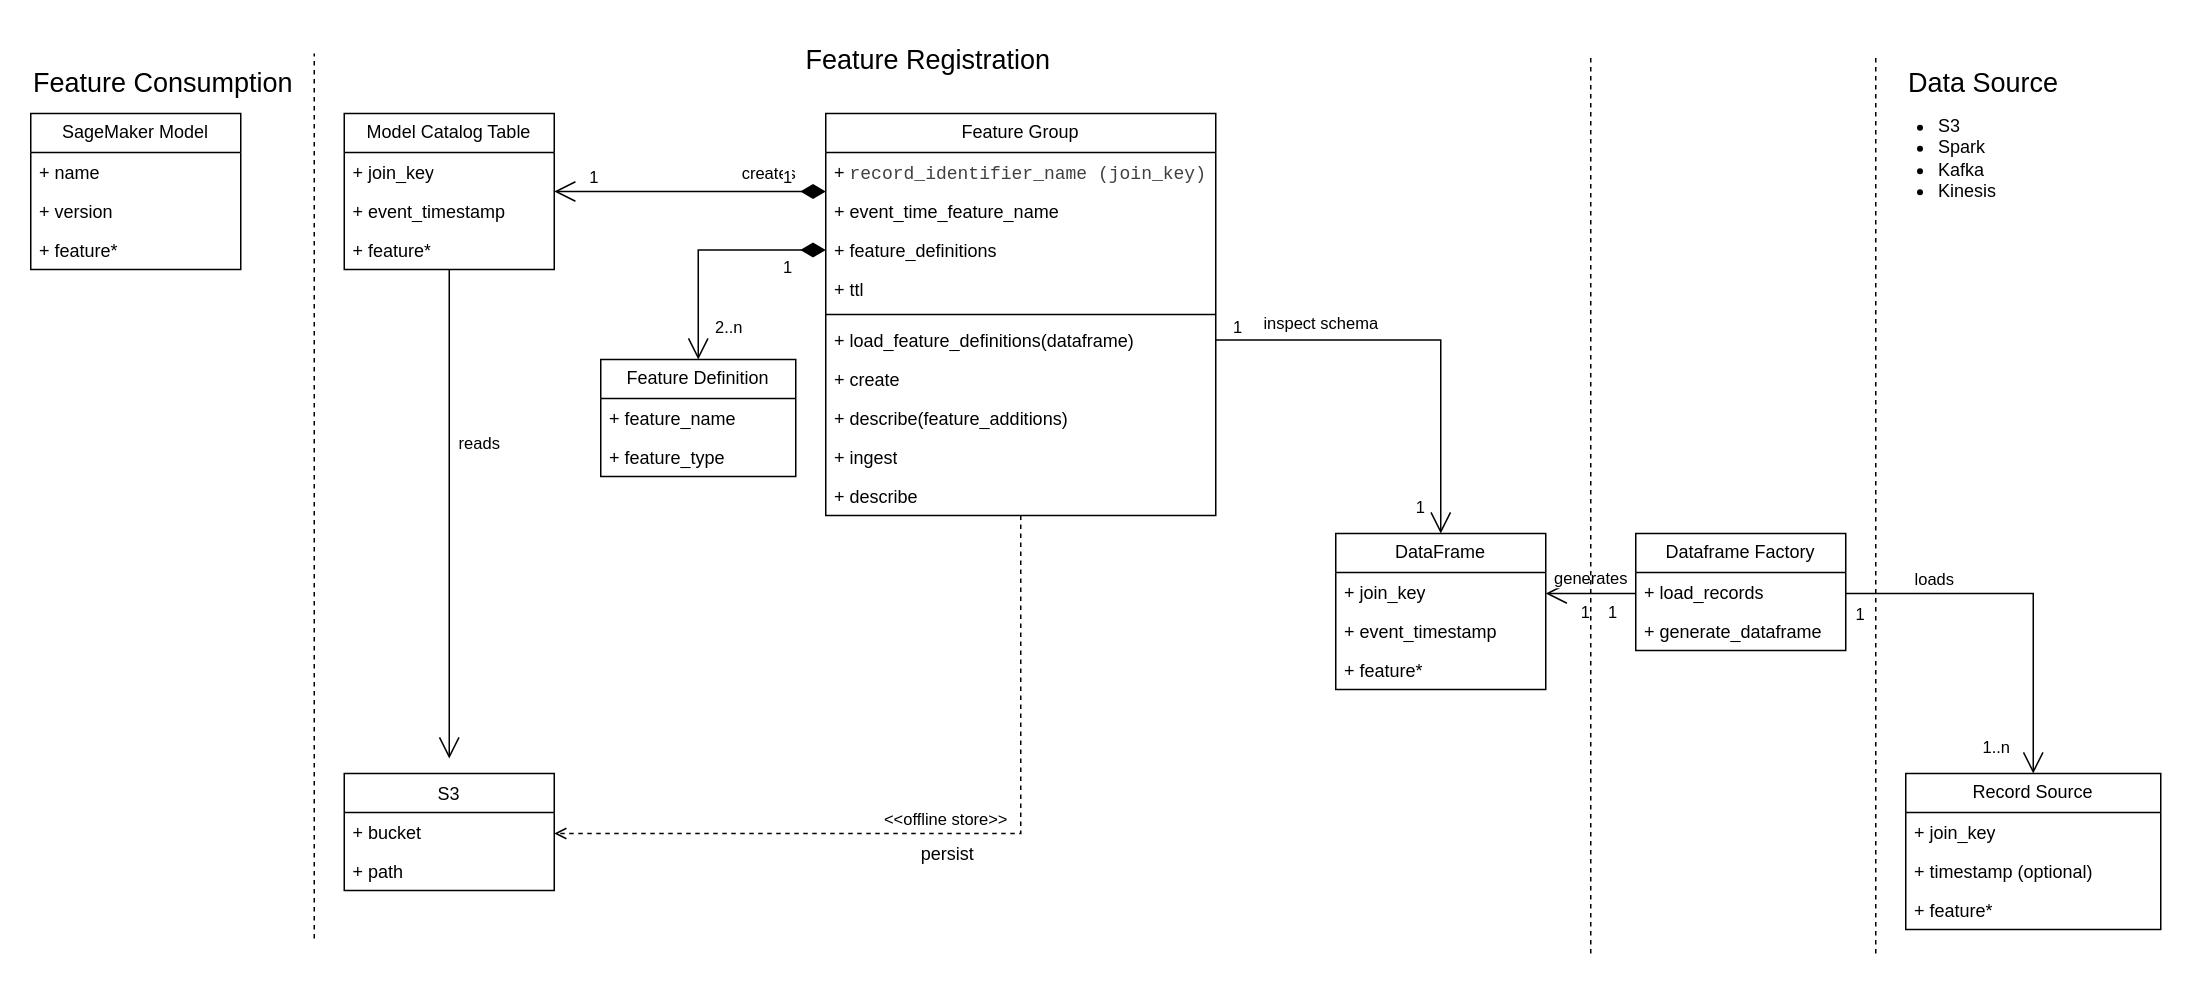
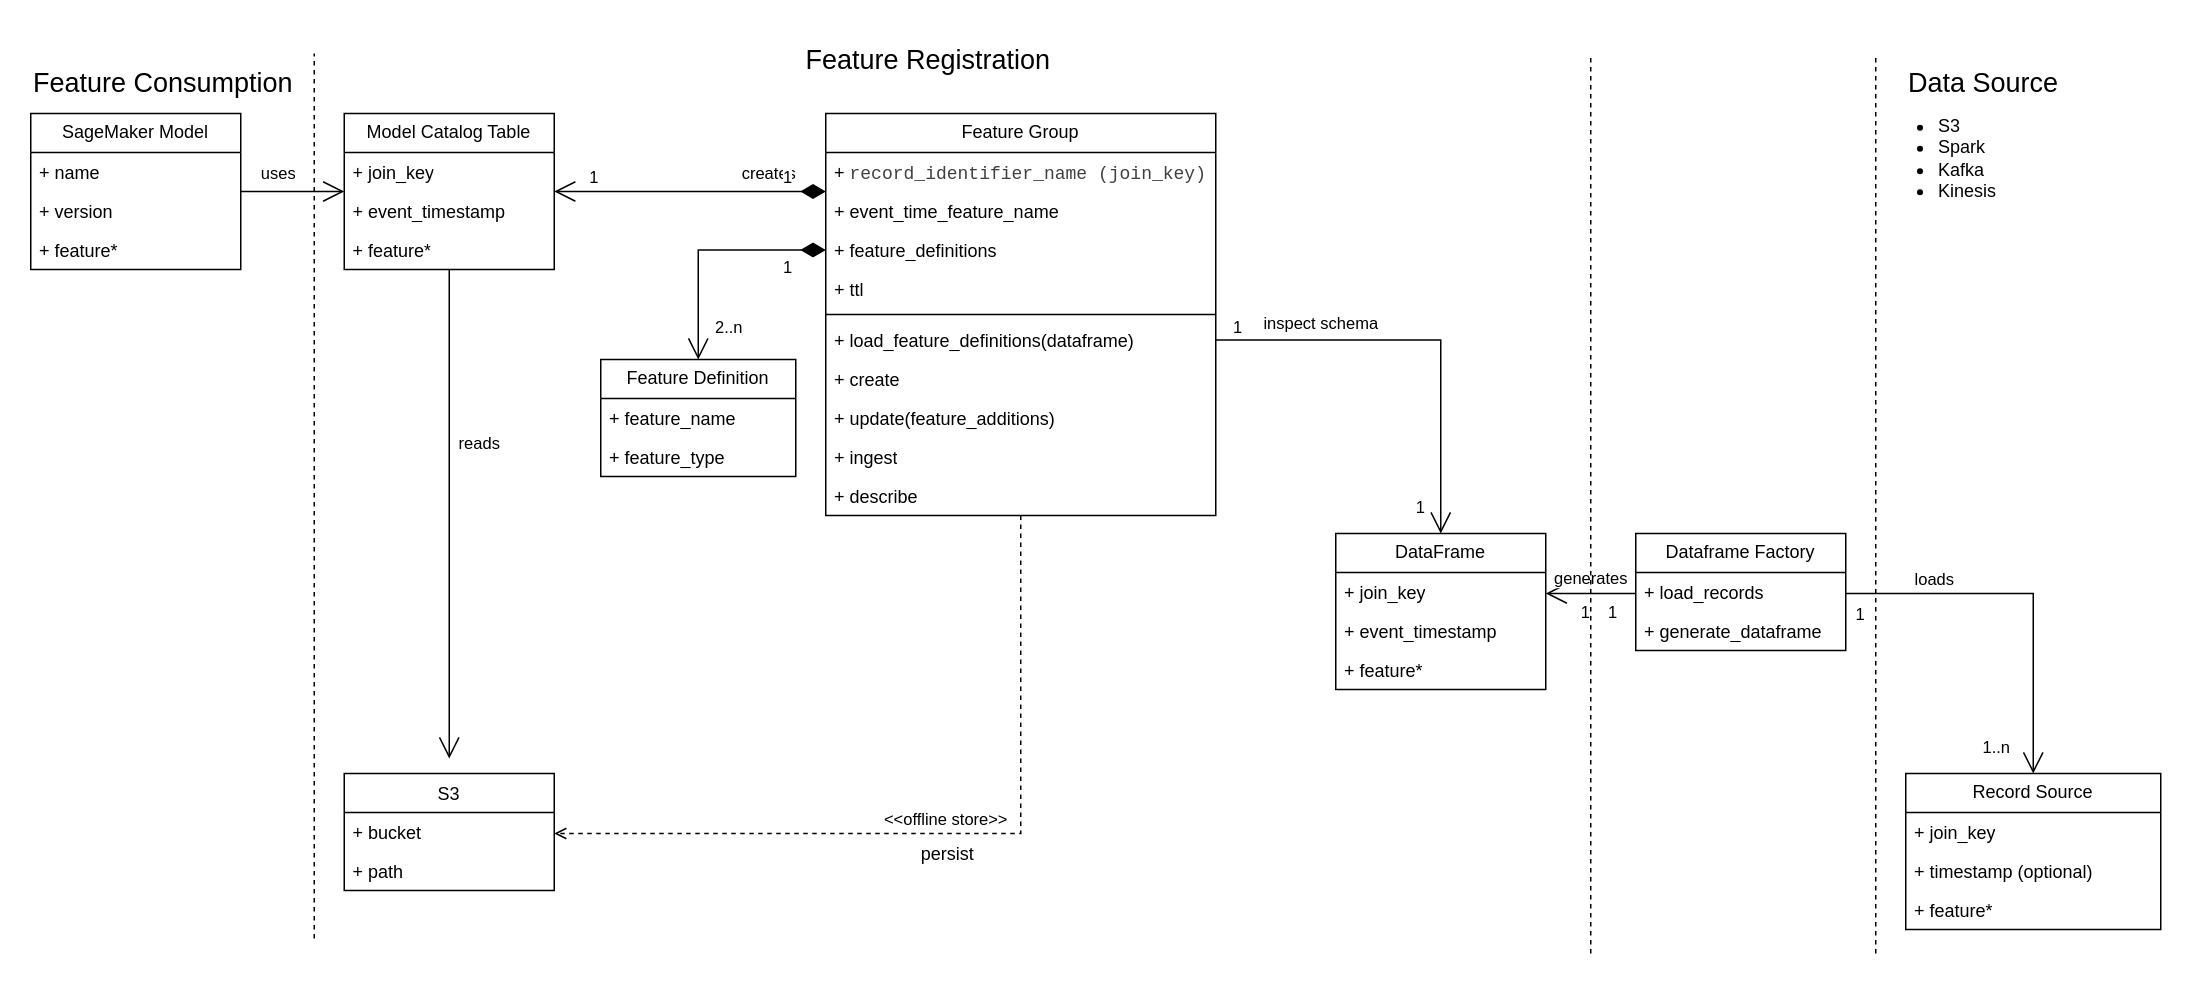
none -> (291, 191)
(972, 420) -> (964, 420)
